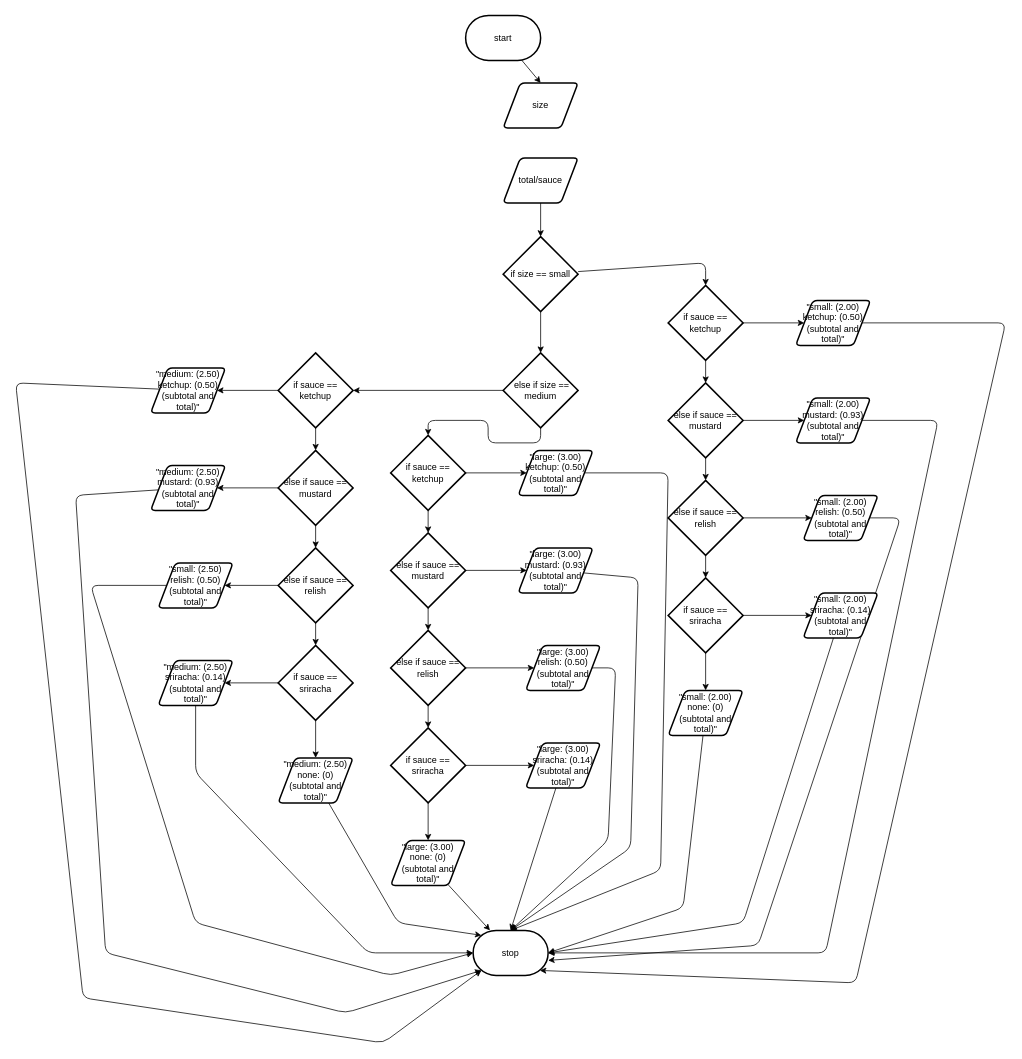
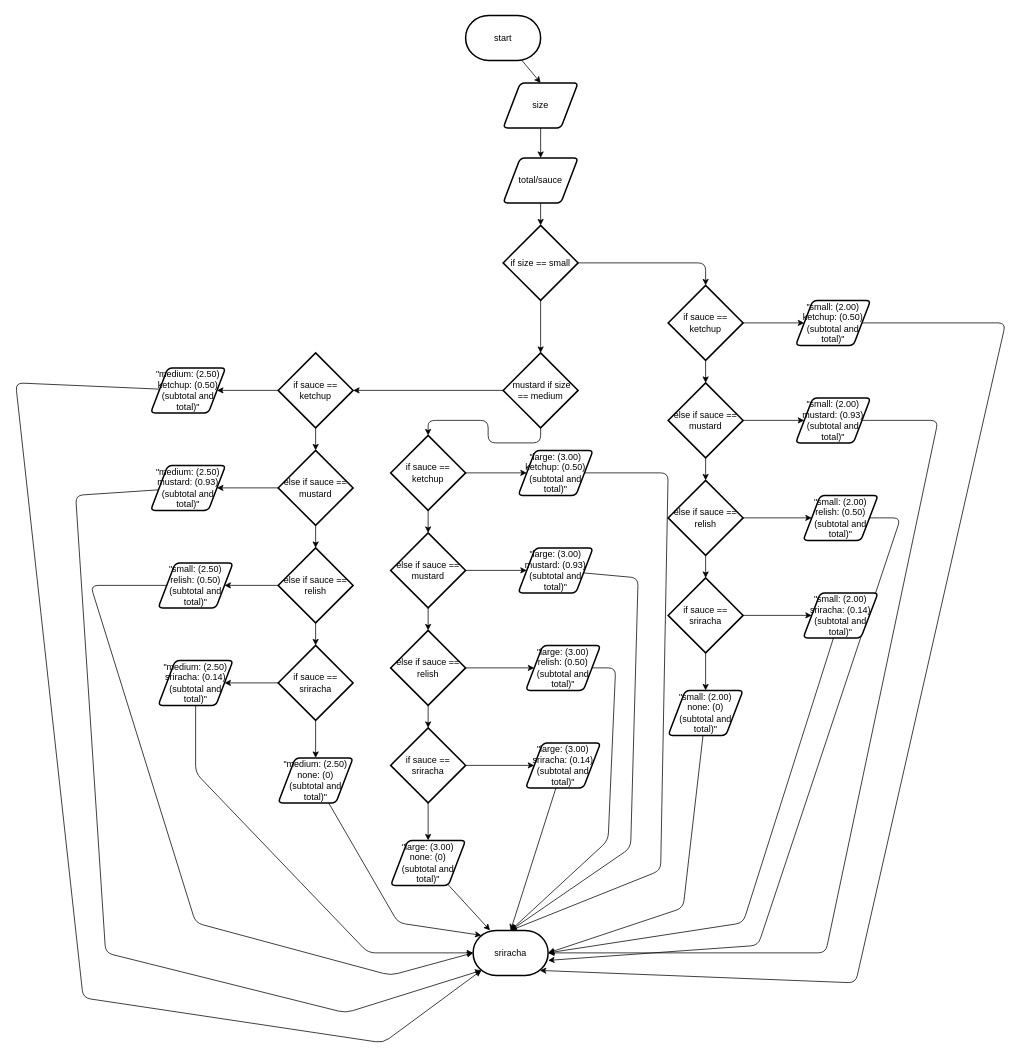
none -> (540, 140)
(540, 274) -> (540, 263)
(540, 390) -> (540, 390)
(510, 953) -> (510, 953)
